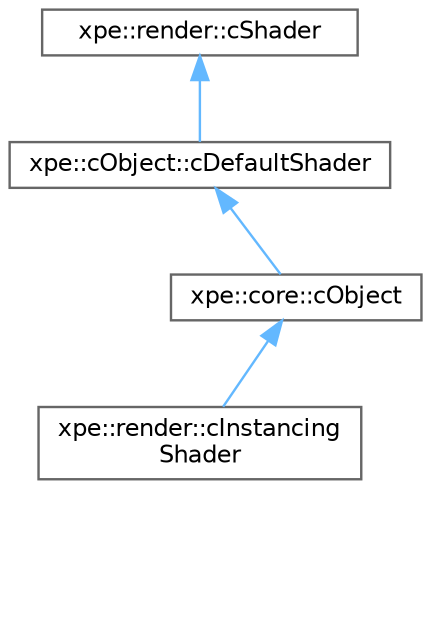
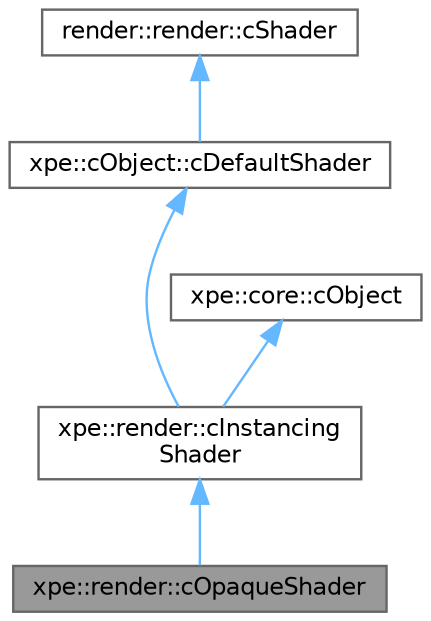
(200, 33) -> (200, 33)
(256, 241) -> (147, 309)
none -> (200, 589)
